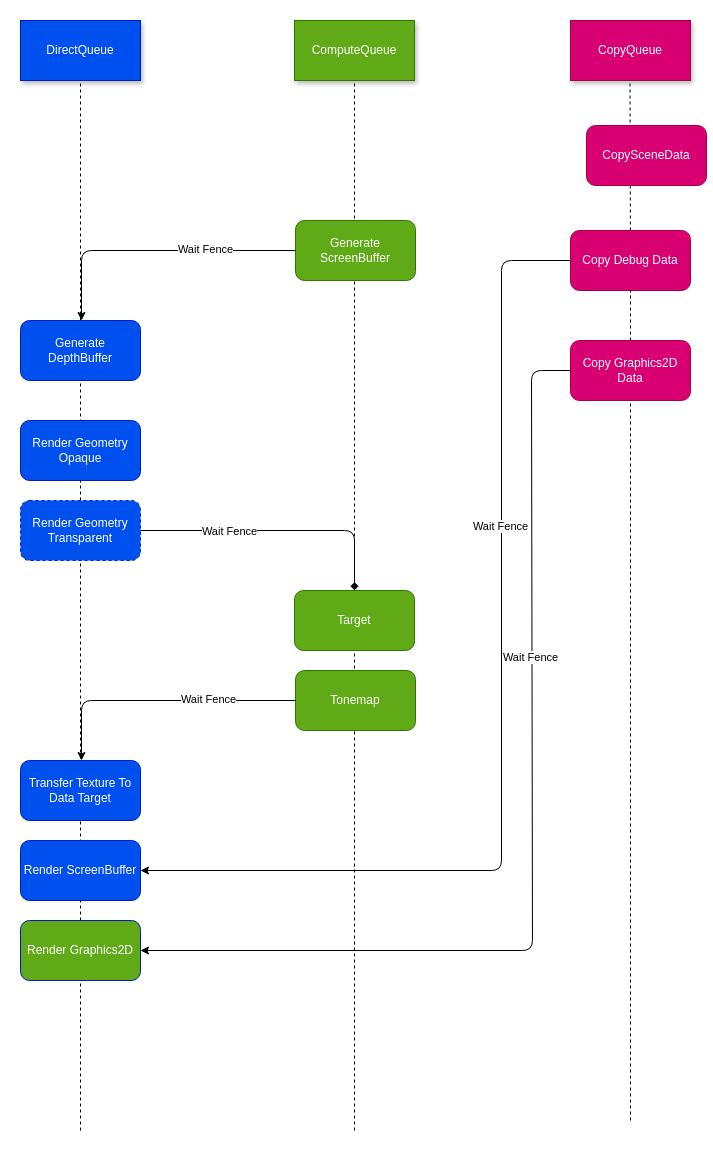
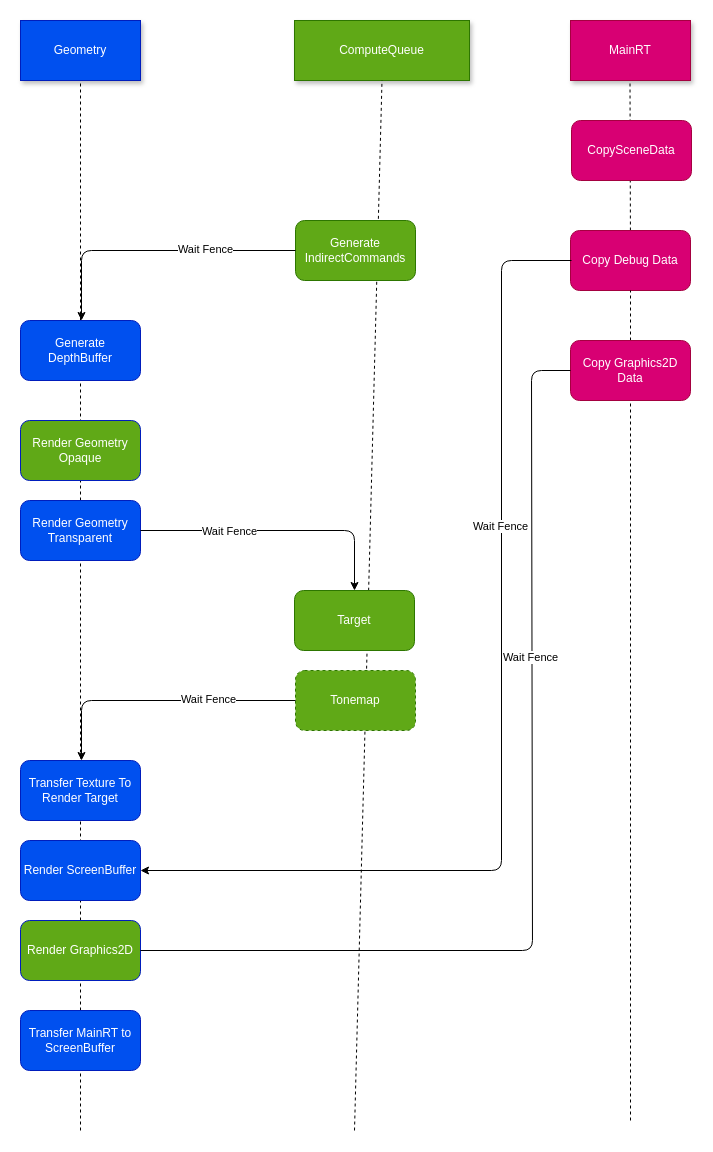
(81, 51) -> (81, 51)
(355, 51) -> (382, 51)
(631, 51) -> (631, 51)
(647, 156) -> (632, 151)
(356, 251) -> (356, 251)
(81, 451) -> (81, 451)
(81, 531) -> (81, 531)
(352, 533) -> (352, 533)
(356, 701) -> (356, 701)
(81, 791) -> (81, 791)
(148, 951) -> (146, 951)
none -> (81, 1041)
